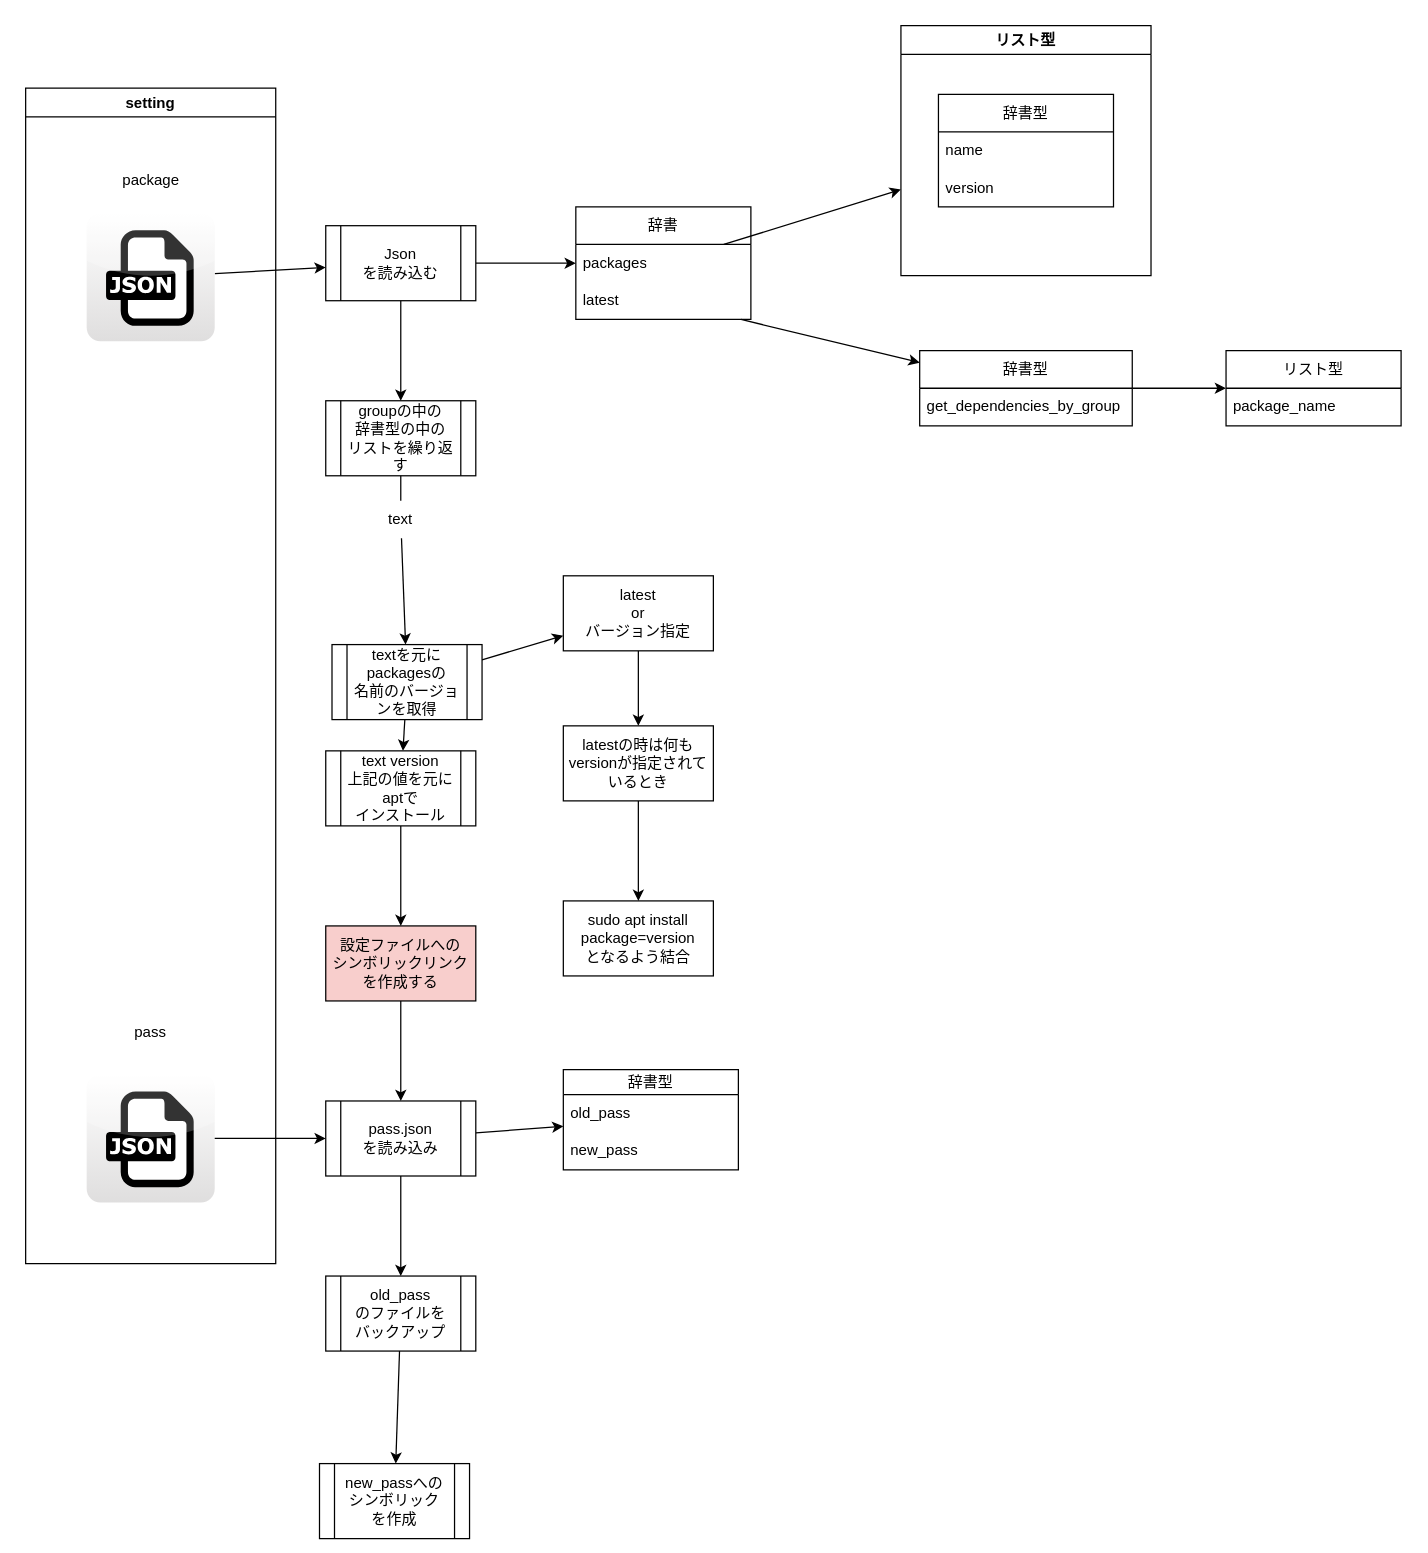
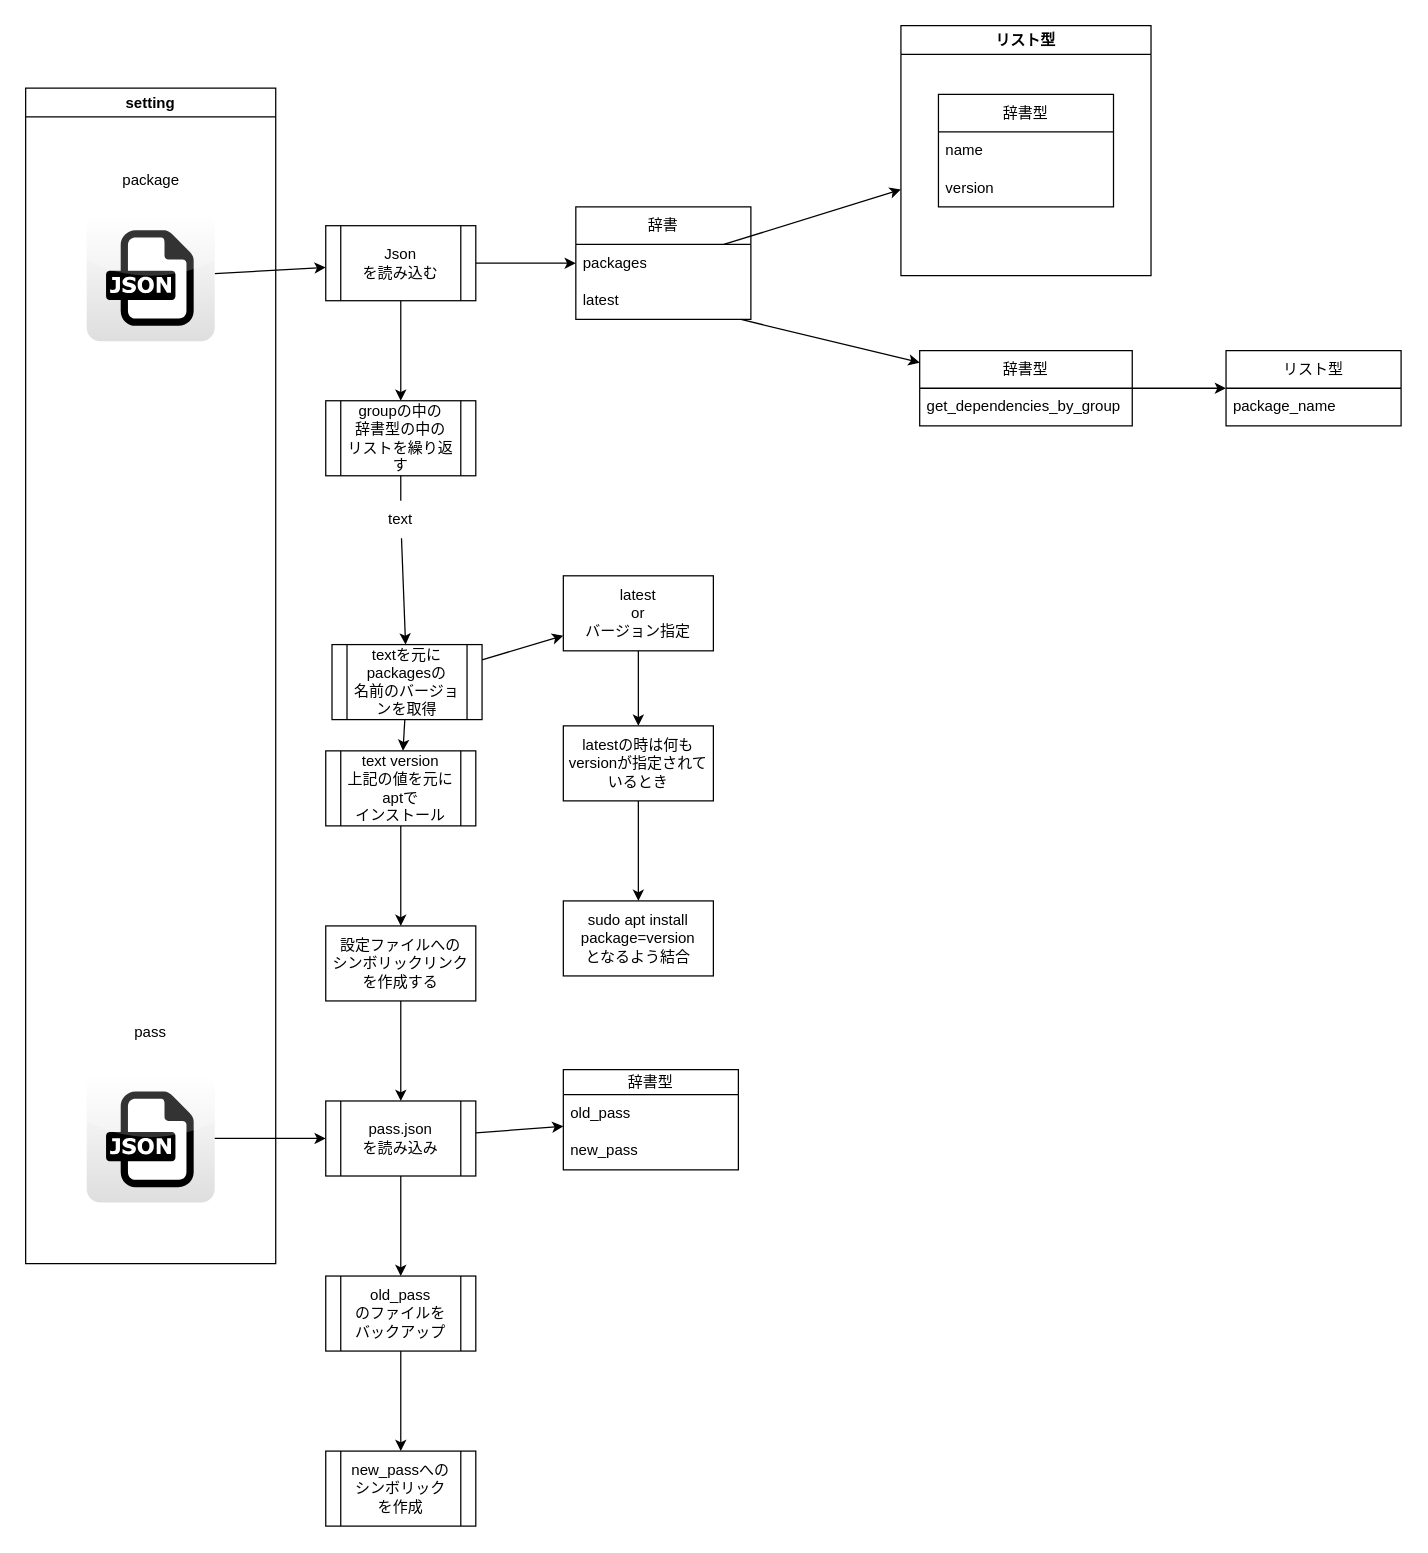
(401, 963) -> (401, 963)
(394, 1501) -> (401, 1488)
